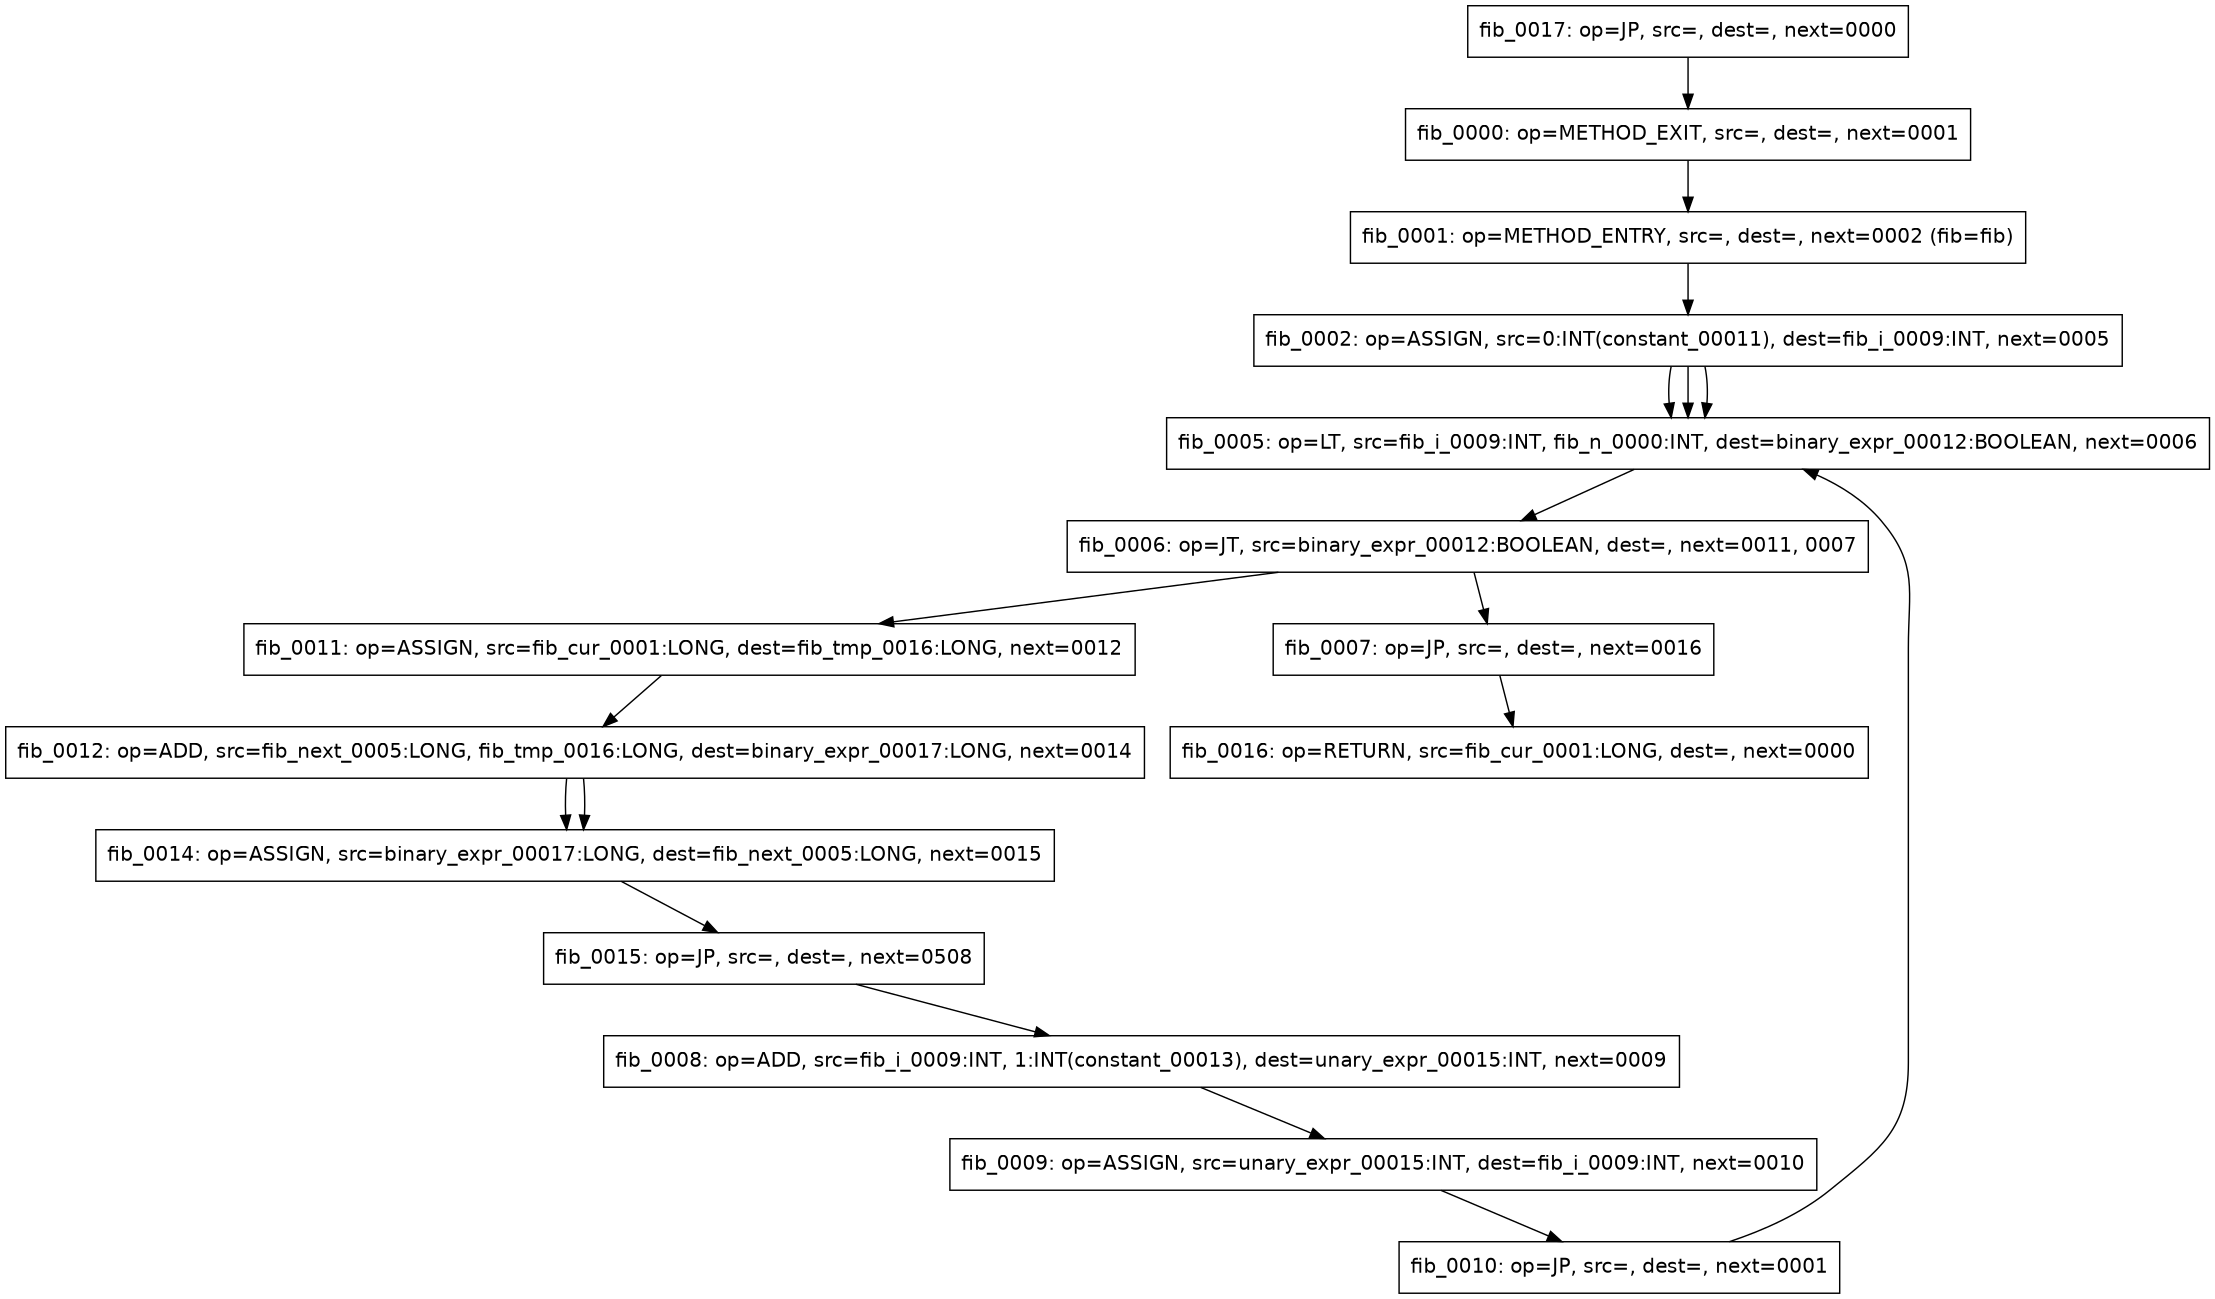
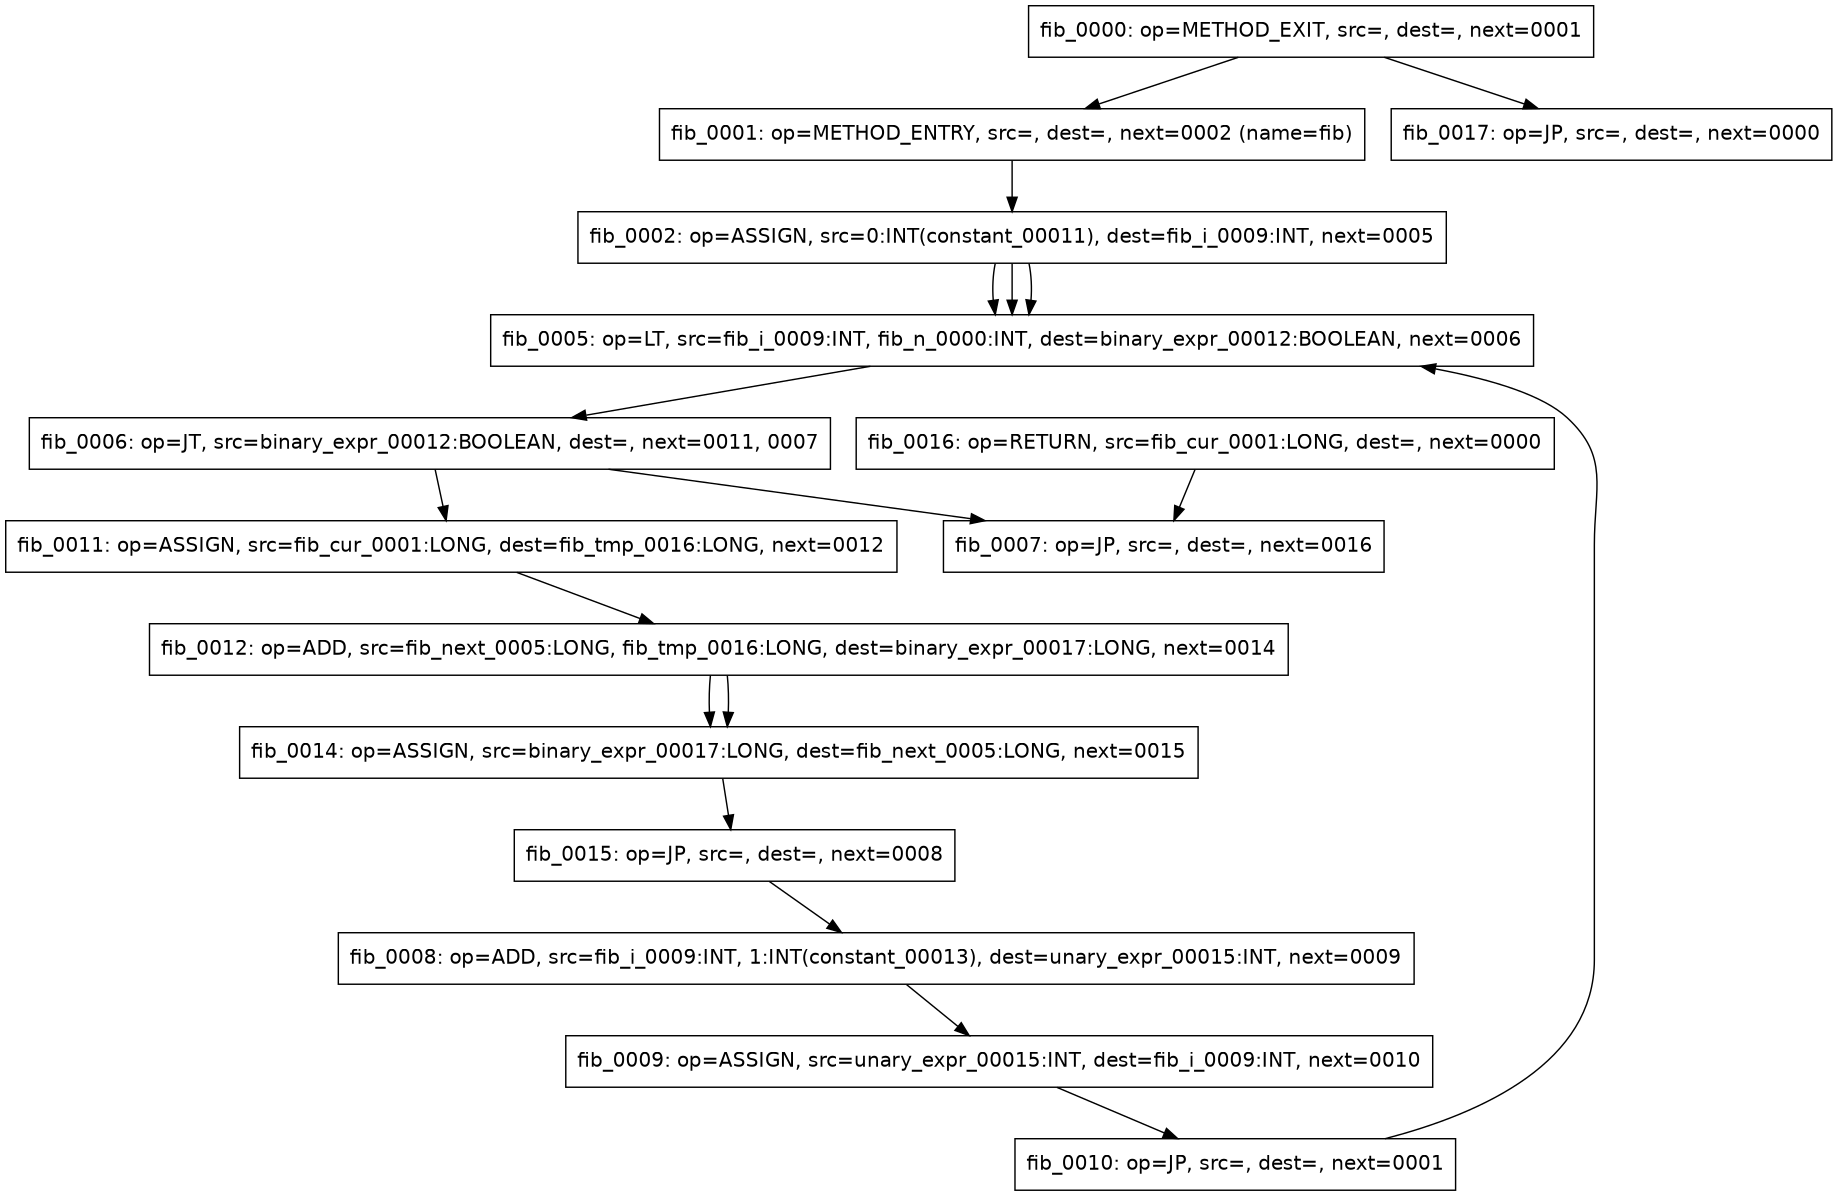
(1688, 76) -> (1454, 81)
(1688, 237) -> (1012, 134)
(1505, 694) -> (1187, 488)
(764, 958) -> (735, 855)
